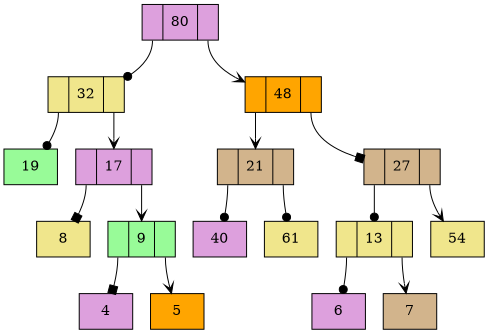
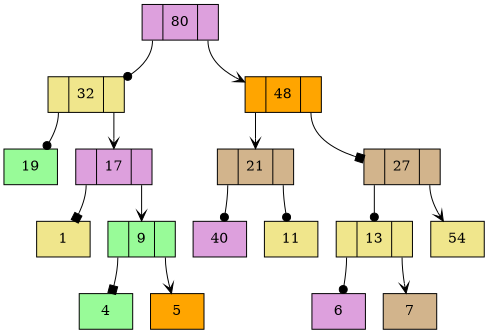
(63, 239) -> (63, 239)
(291, 239) -> (291, 239)
(106, 311) -> (106, 311)
